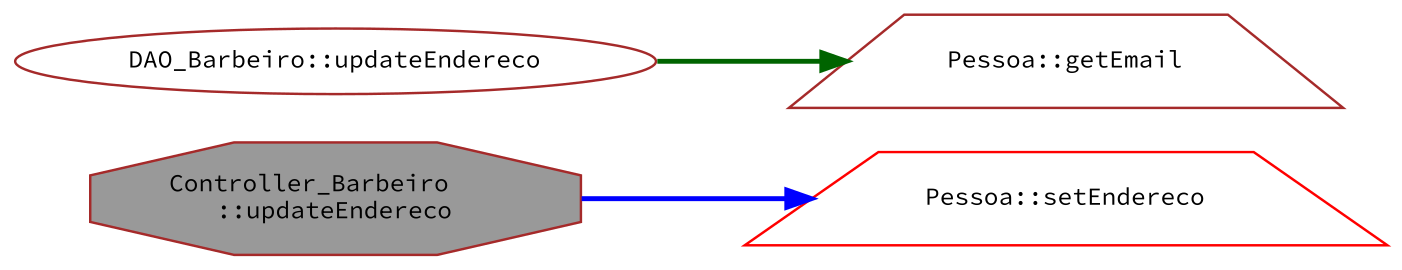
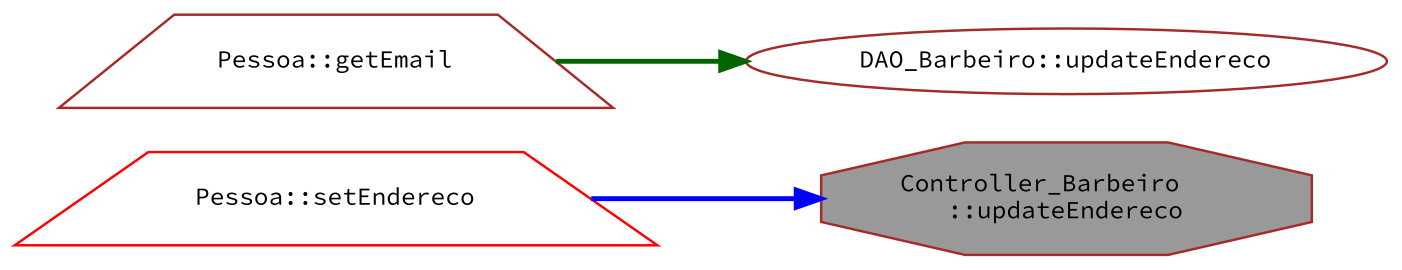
(739, 61) -> (638, 61)
(684, 199) -> (693, 199)
